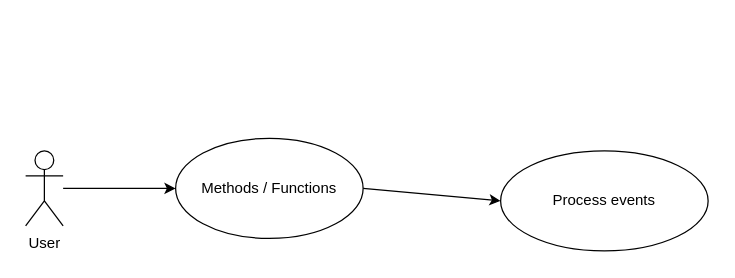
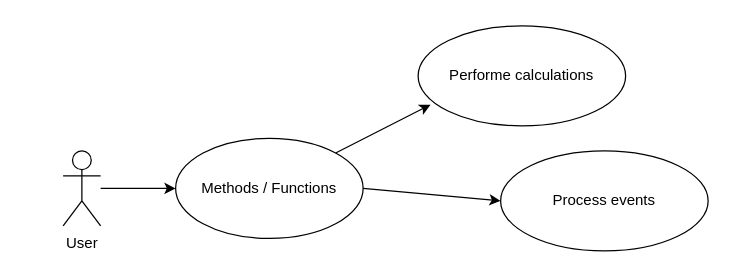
none -> (522, 76)
none -> (380, 130)
(44, 188) -> (82, 188)
